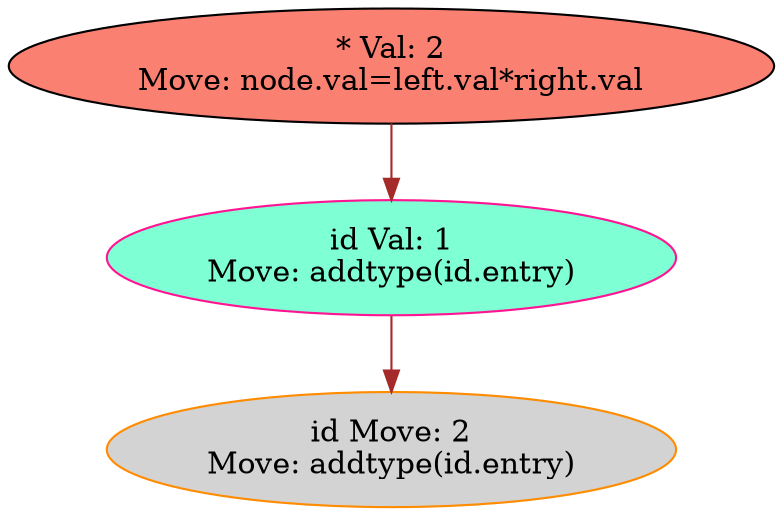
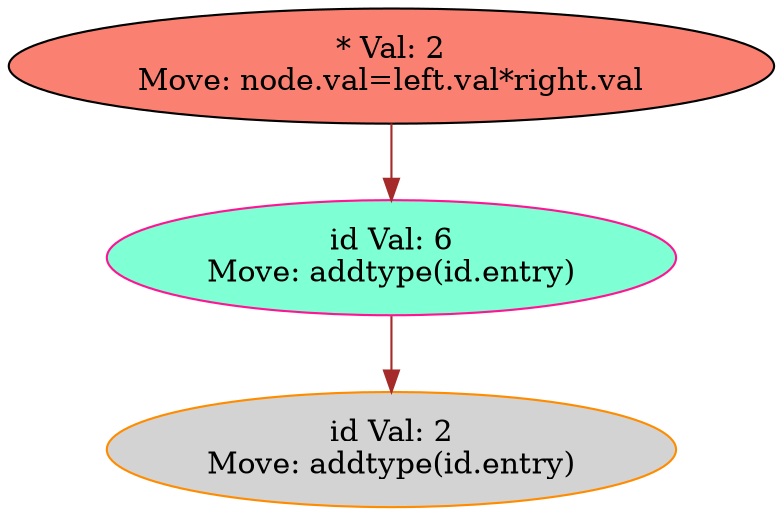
(391, 258) -> (391, 258)
(391, 450) -> (391, 450)
